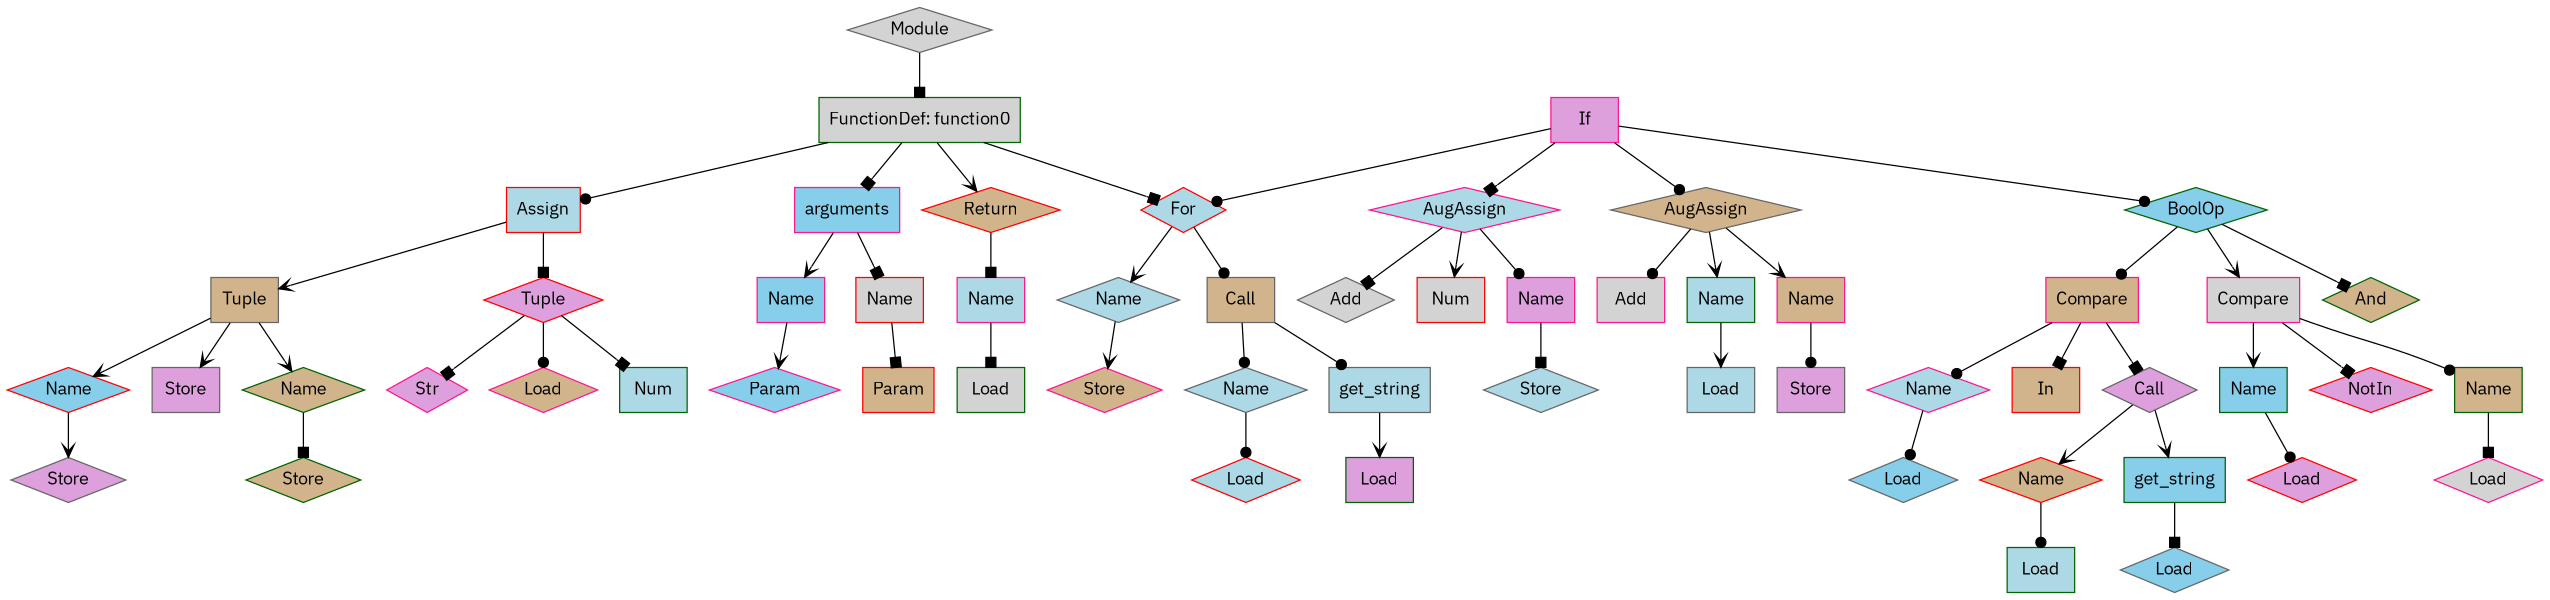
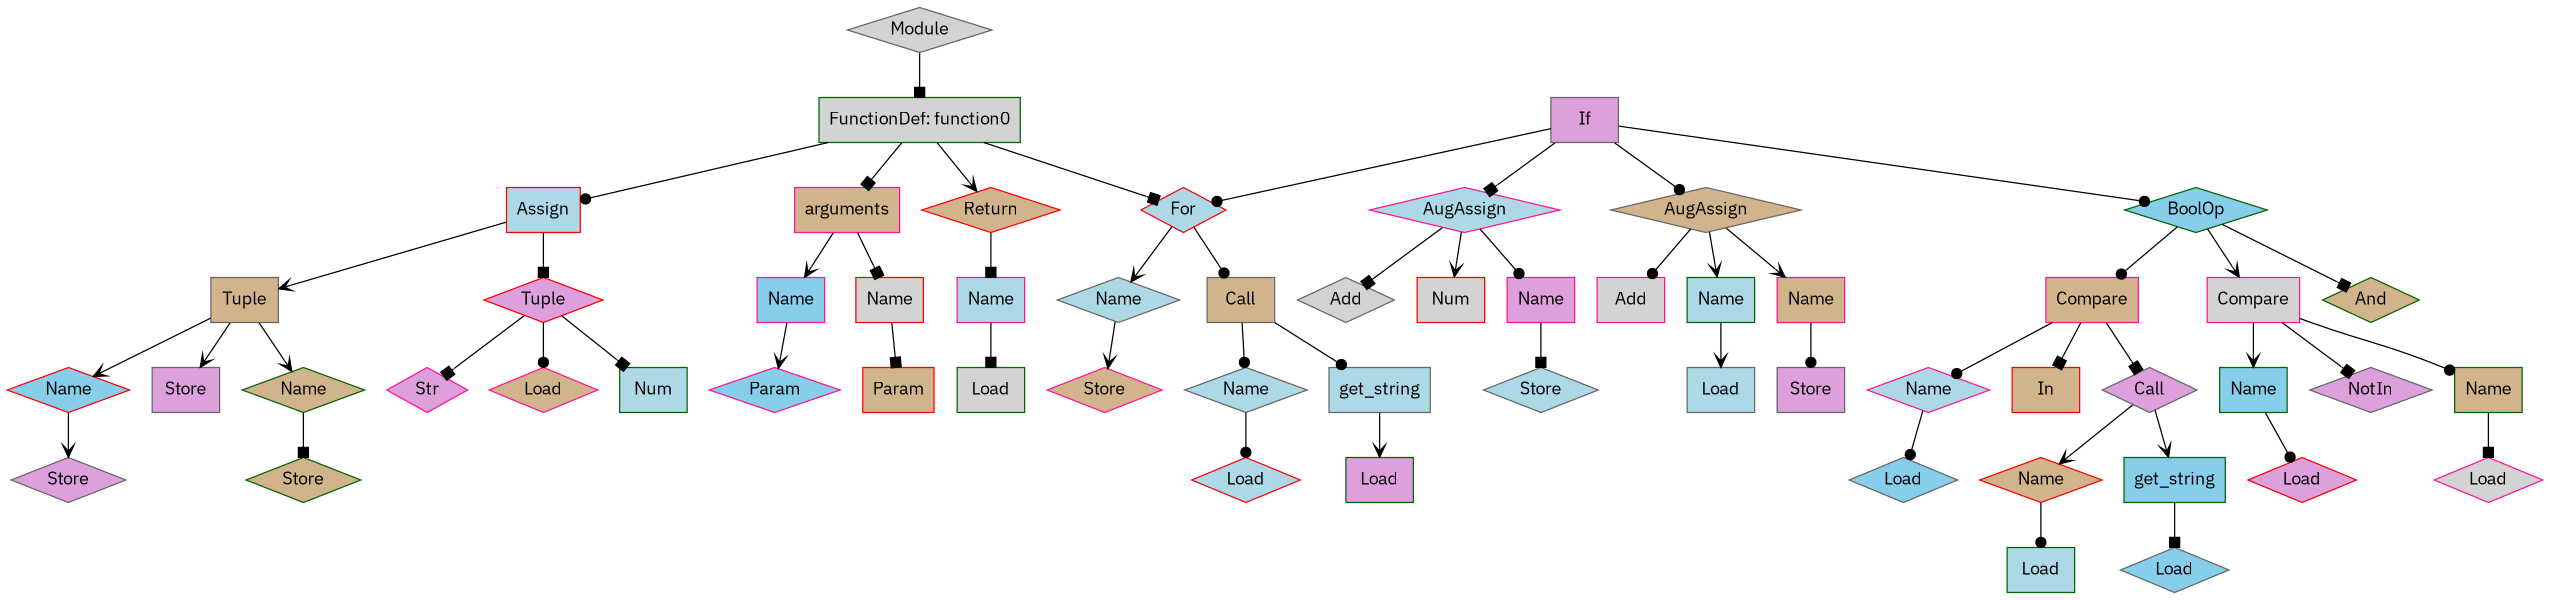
(1585, 120) -> (1585, 120)
(847, 210) -> (847, 210)
(2371, 390) -> (2371, 390)
